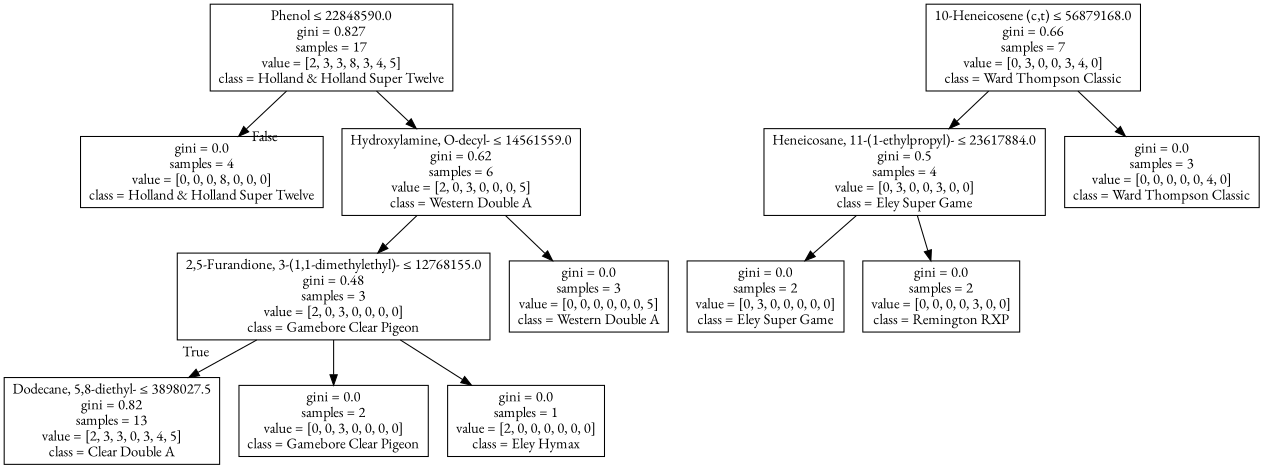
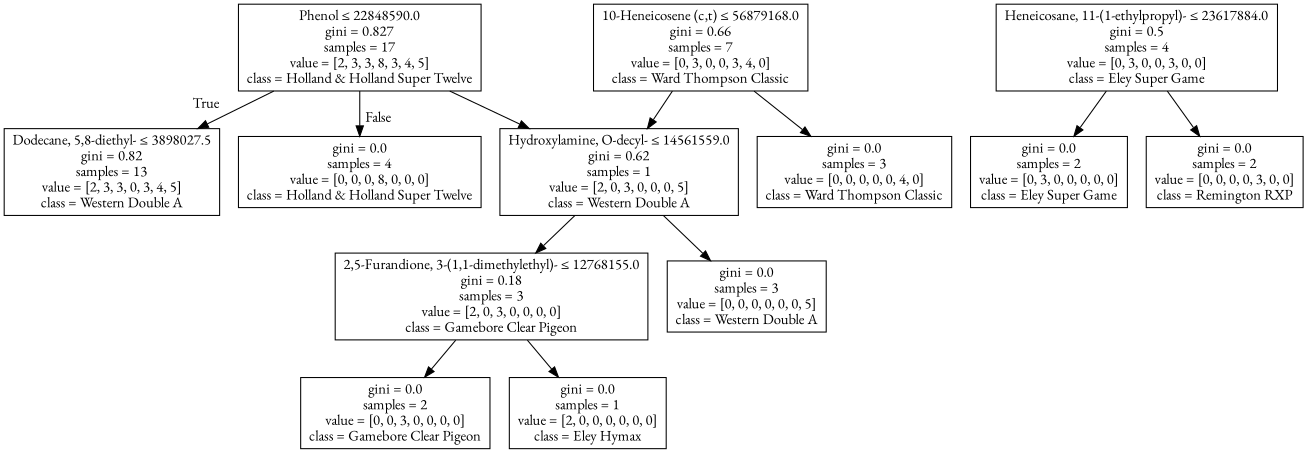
(973, 106) -> (663, 105)
(461, 172) -> (619, 172)
(334, 280) -> (492, 280)
(227, 356) -> (241, 107)
(112, 452) -> (112, 203)
